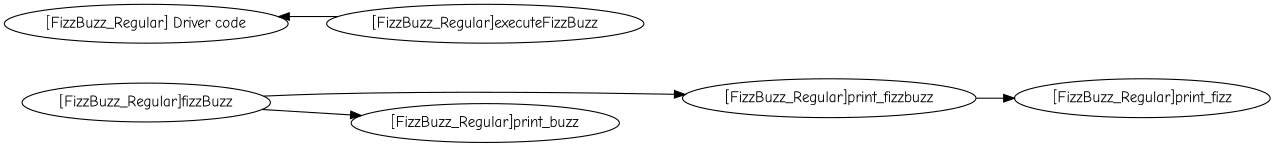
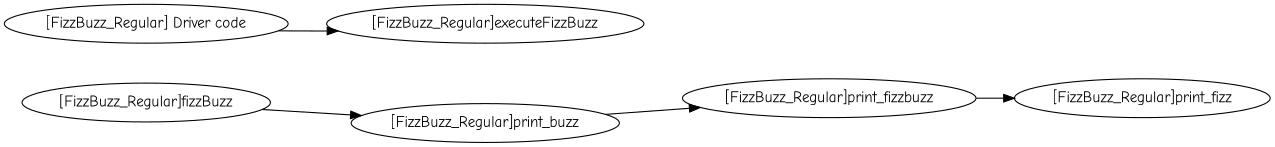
(314, 16) -> (303, 31)
(469, 92) -> (647, 111)
